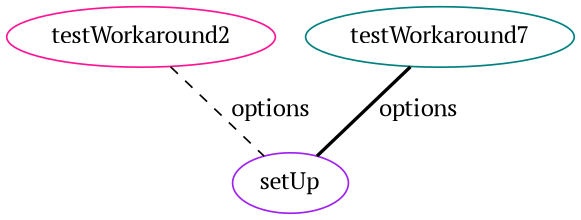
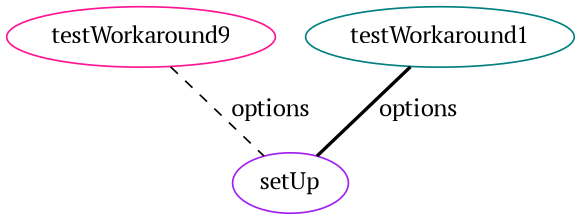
(141, 37) -> (141, 37)
(440, 37) -> (440, 37)
